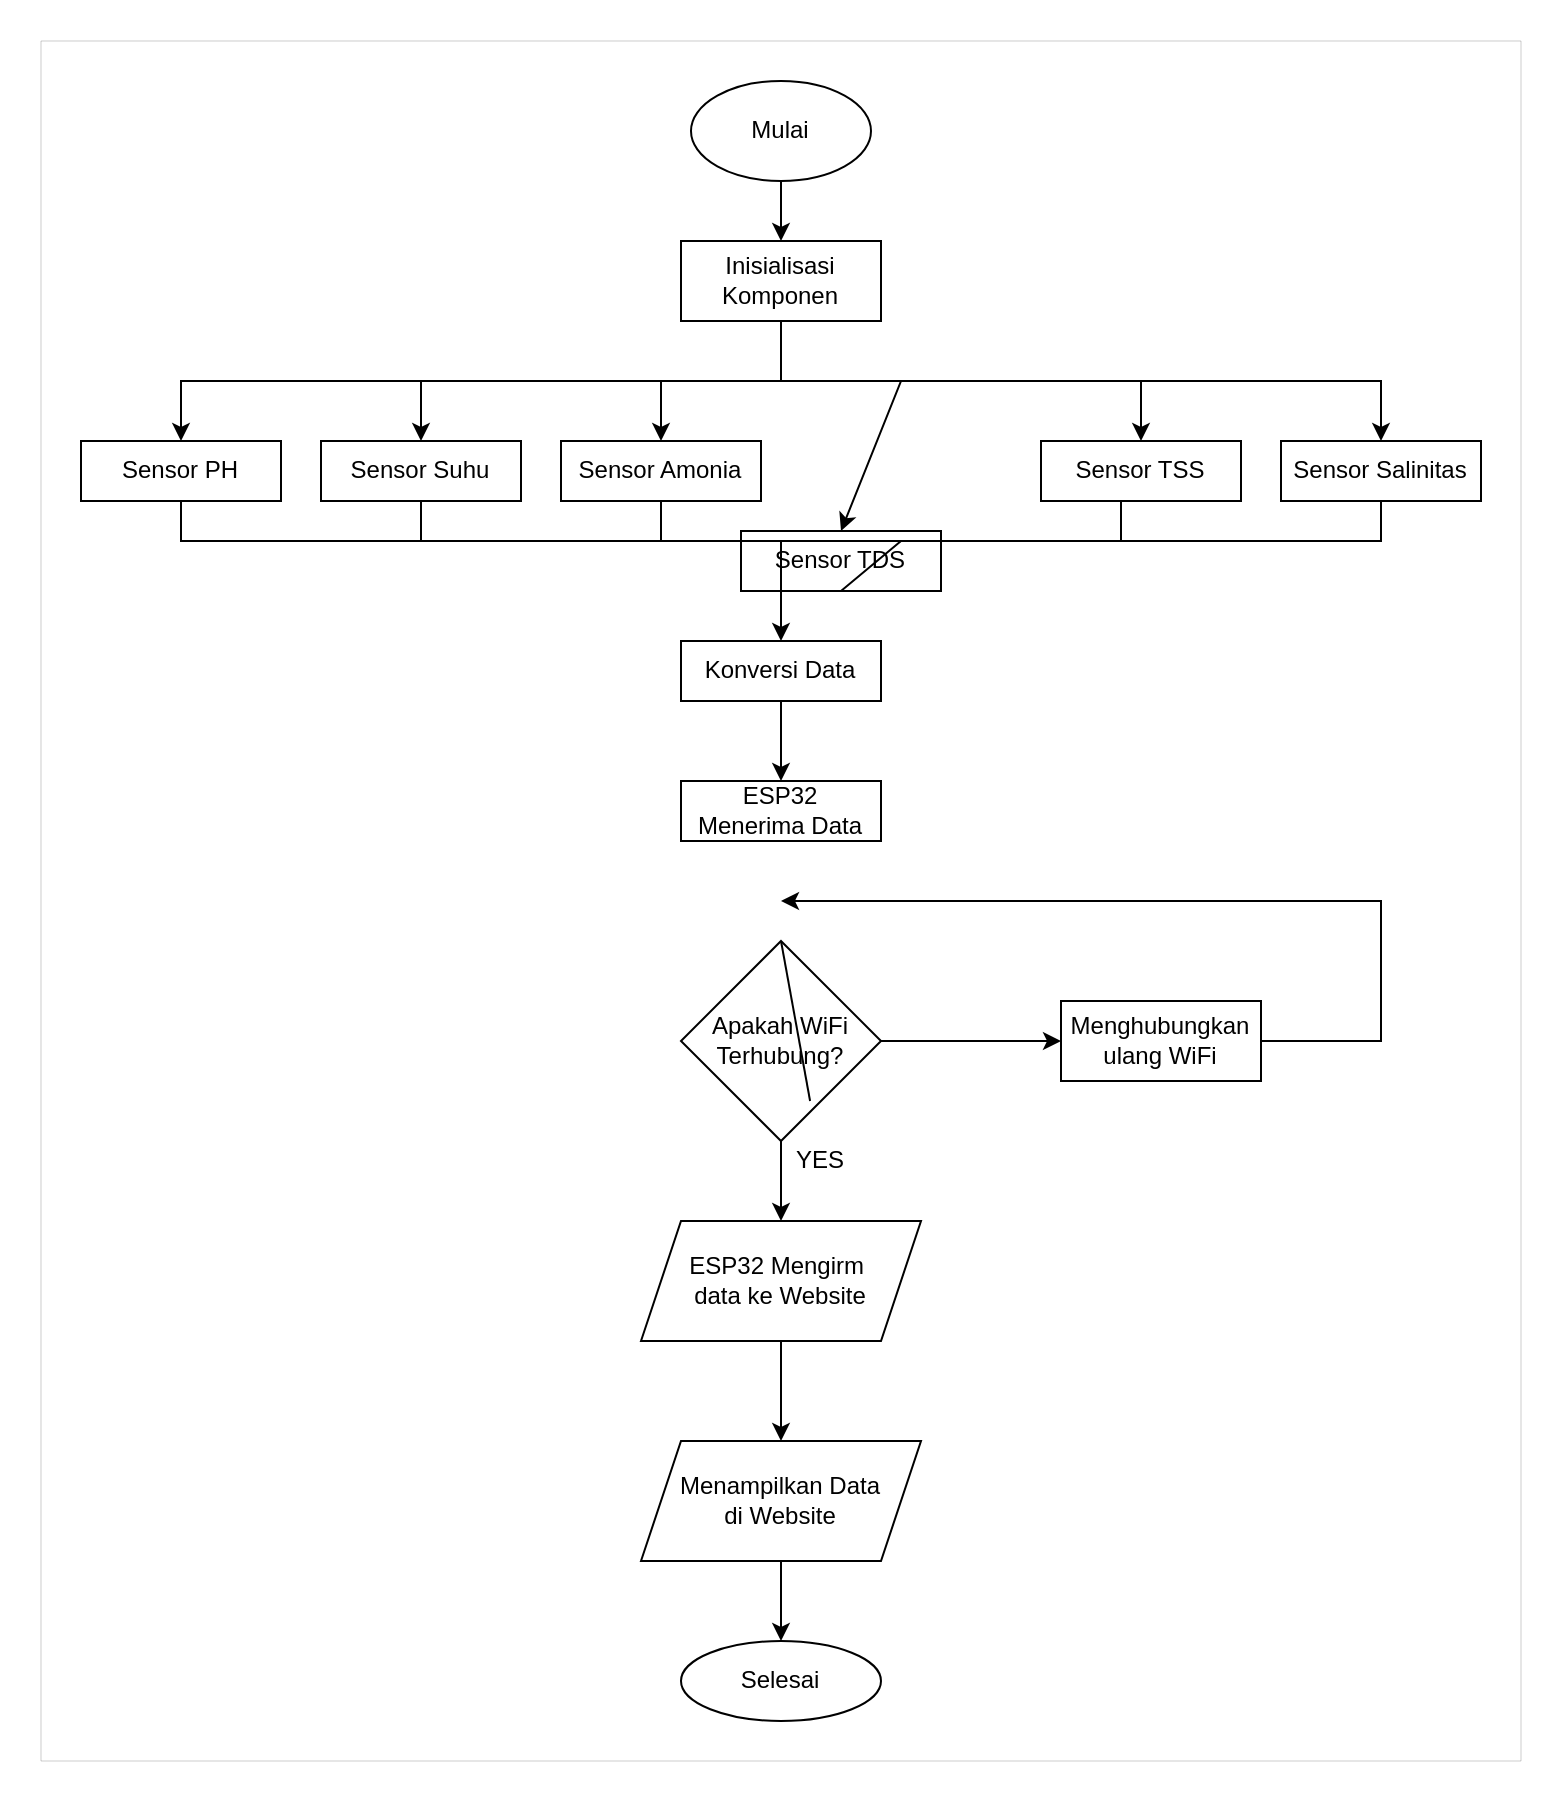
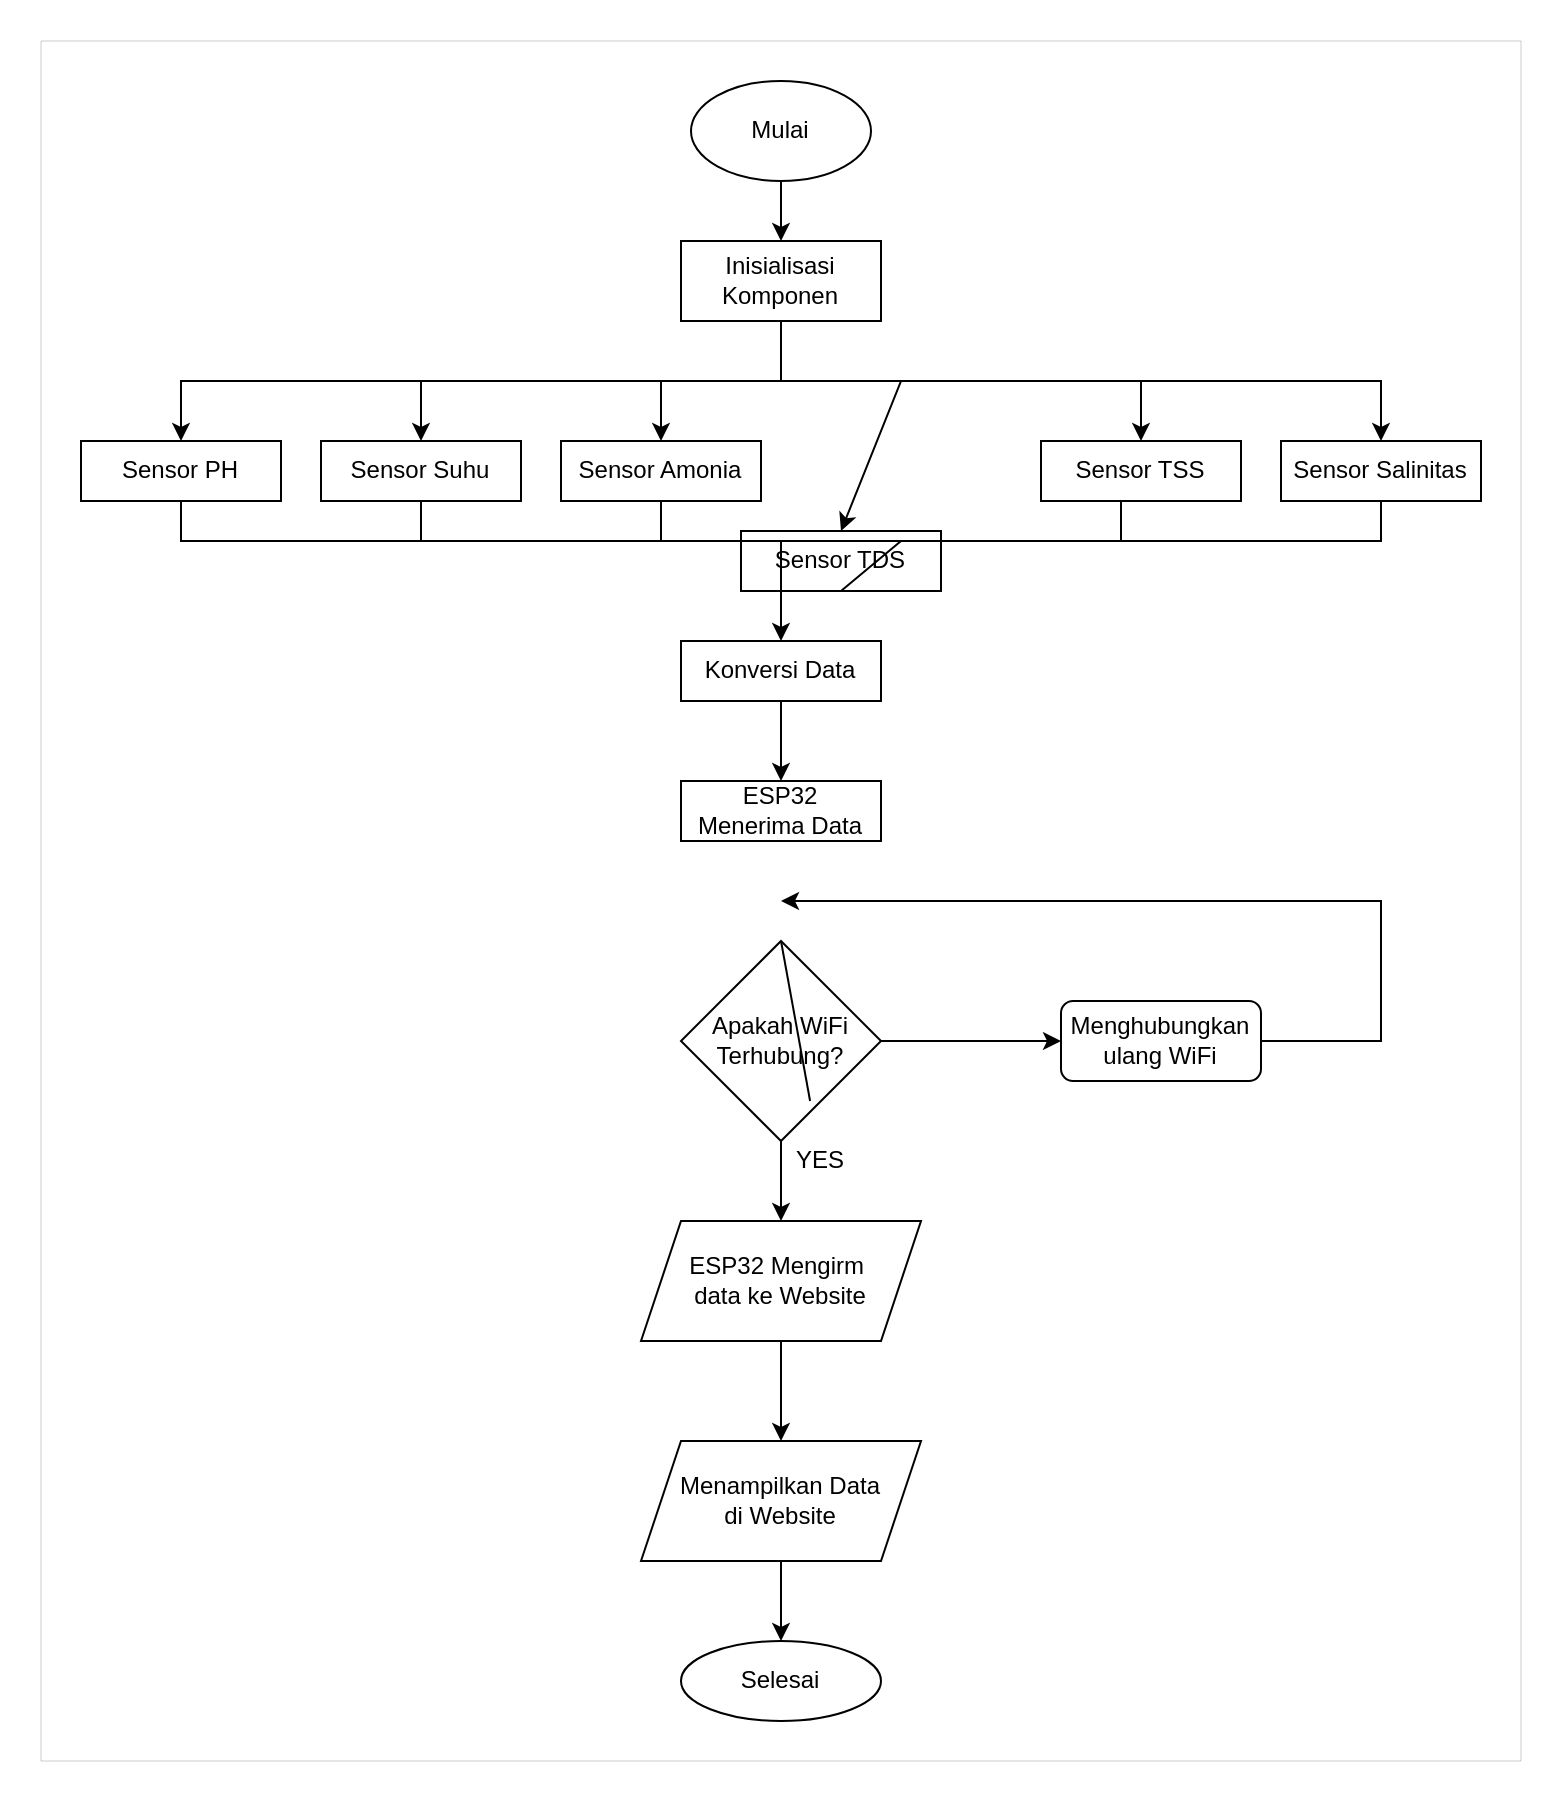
(1161, 1041) -> (1161, 1041)
